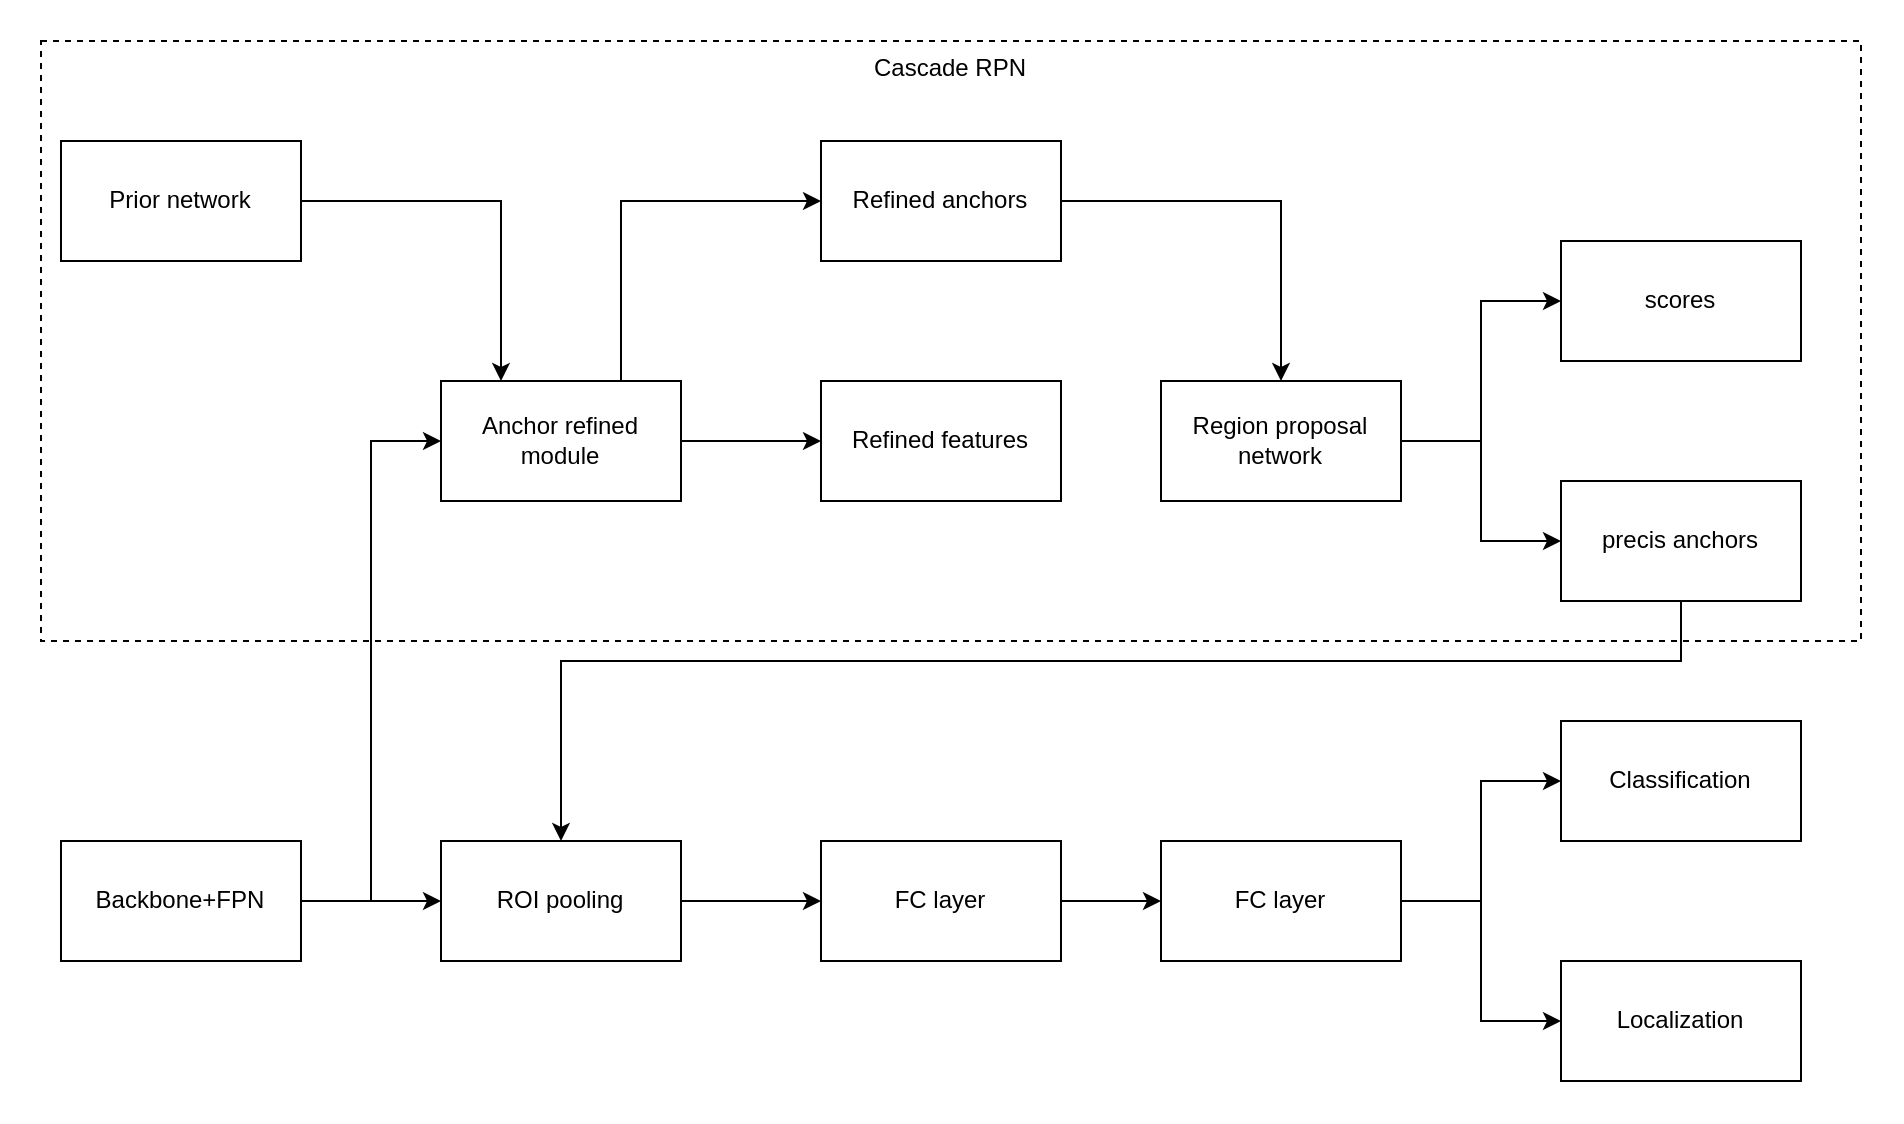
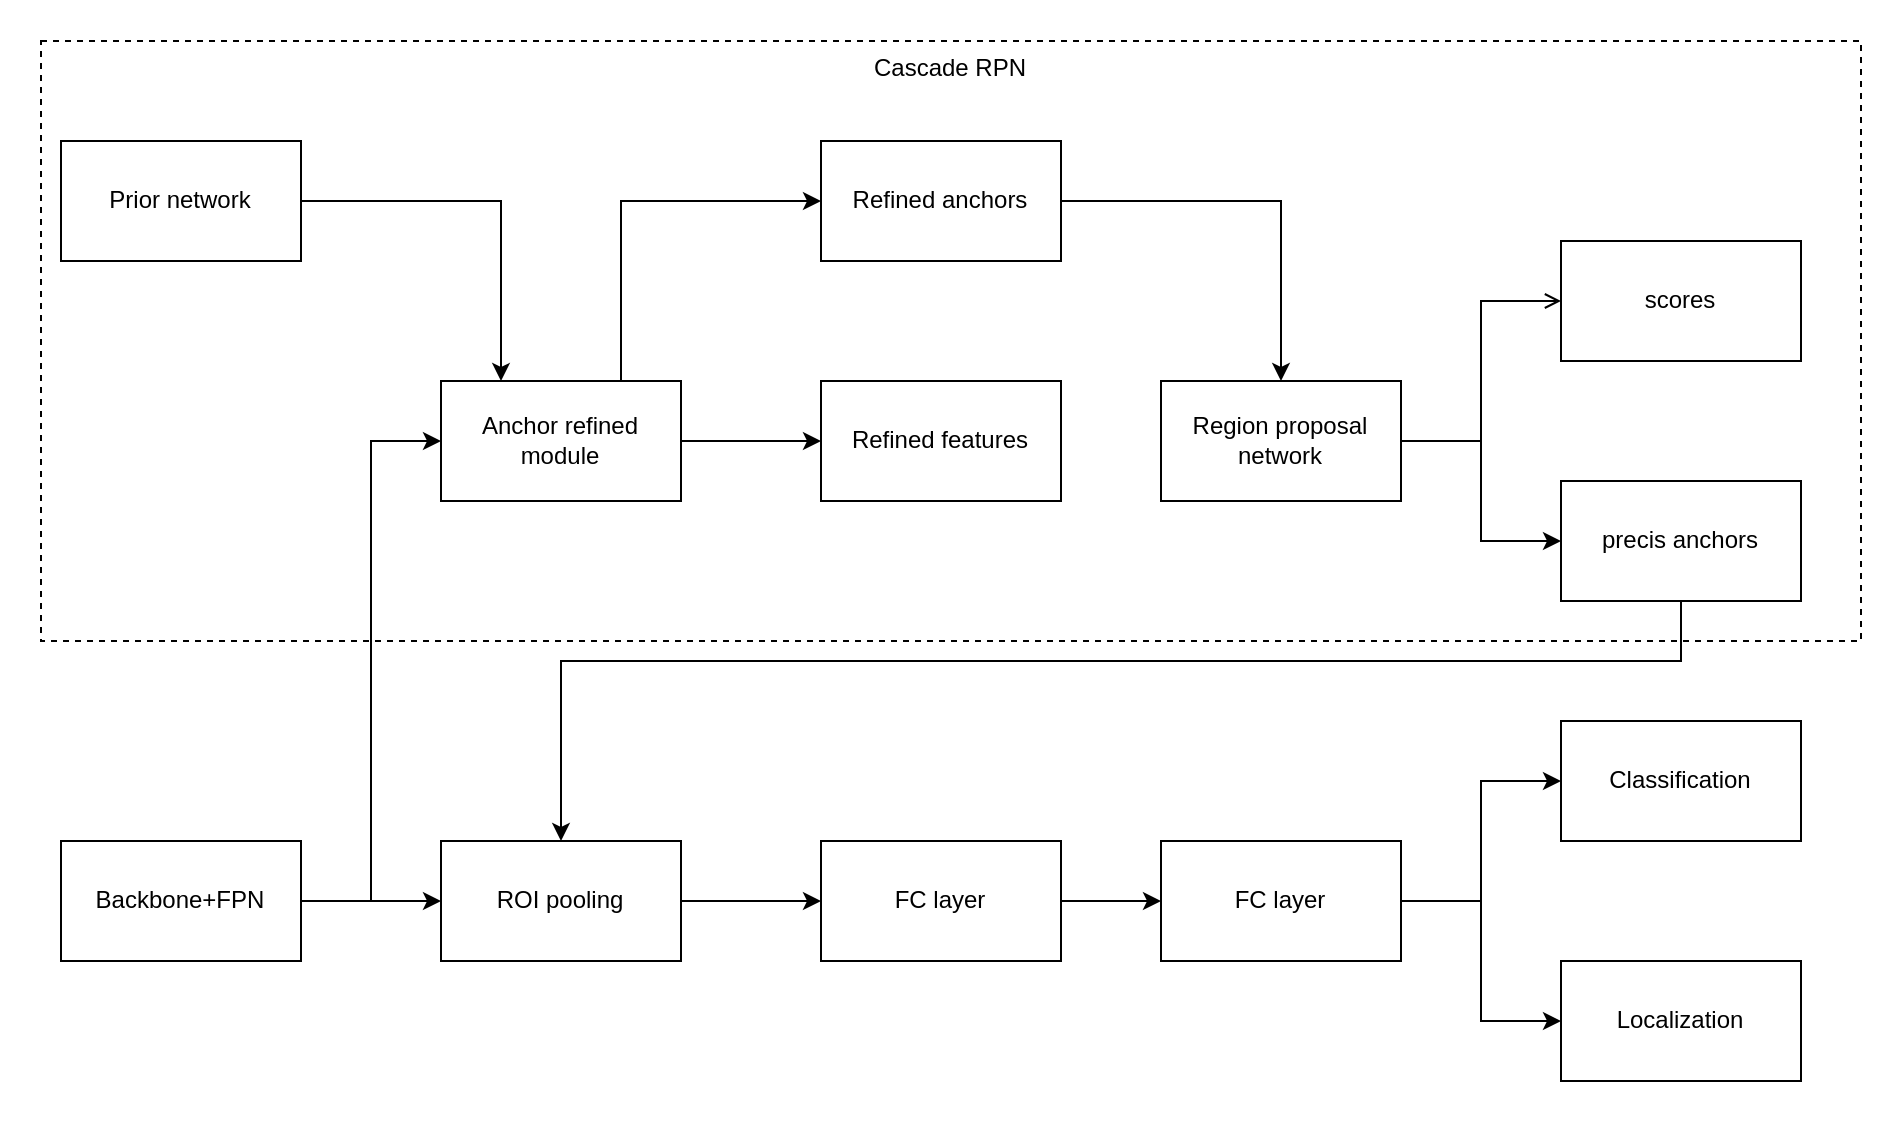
(1546, 301) -> (1548, 301)
